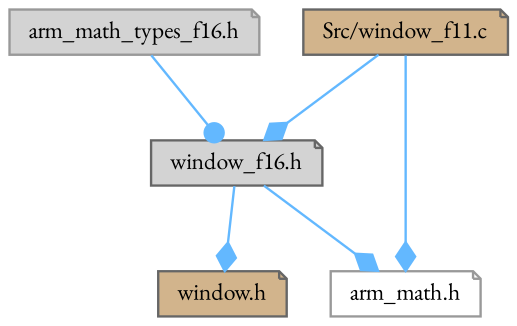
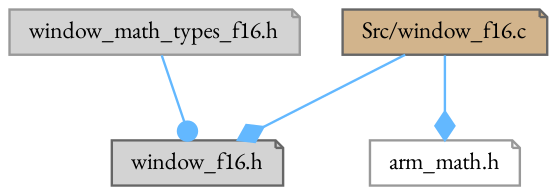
(134, 32) -> (155, 32)
(406, 32) -> (445, 32)
(309, 220) -> none
(222, 294) -> none
